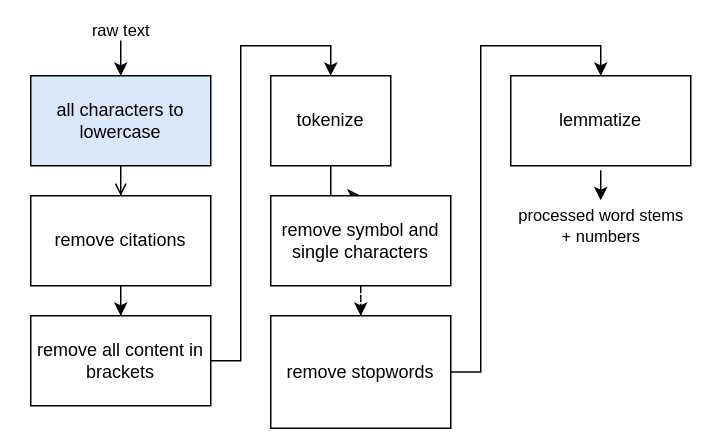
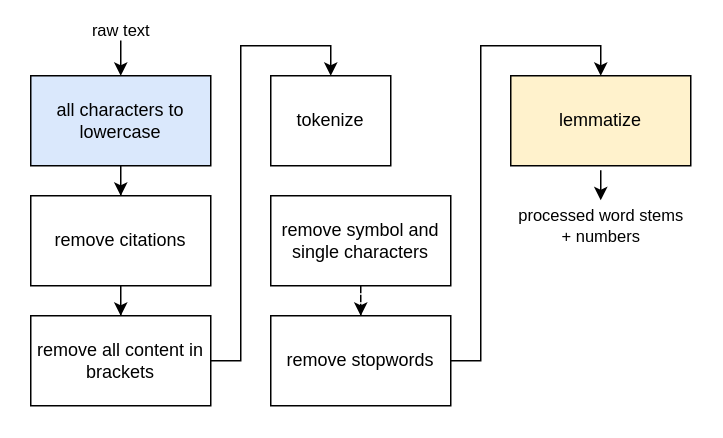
(601, 121) -> (601, 121)
(331, 182) -> none
(121, 186) -> (121, 184)
(361, 372) -> (361, 361)
